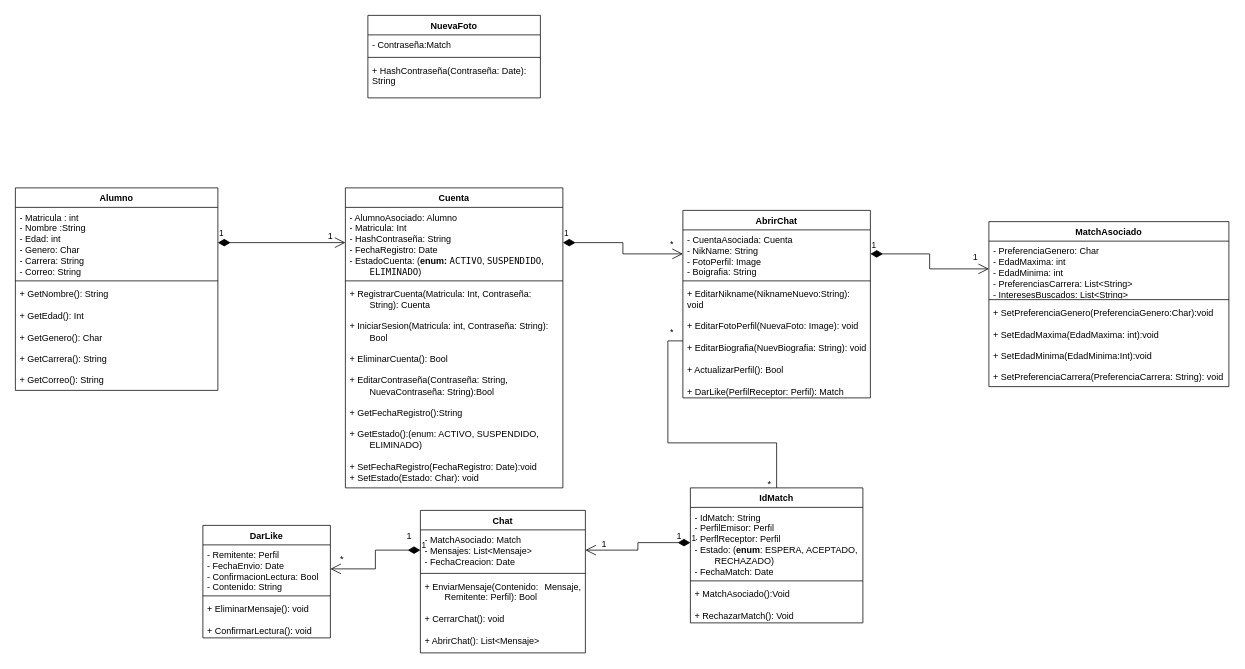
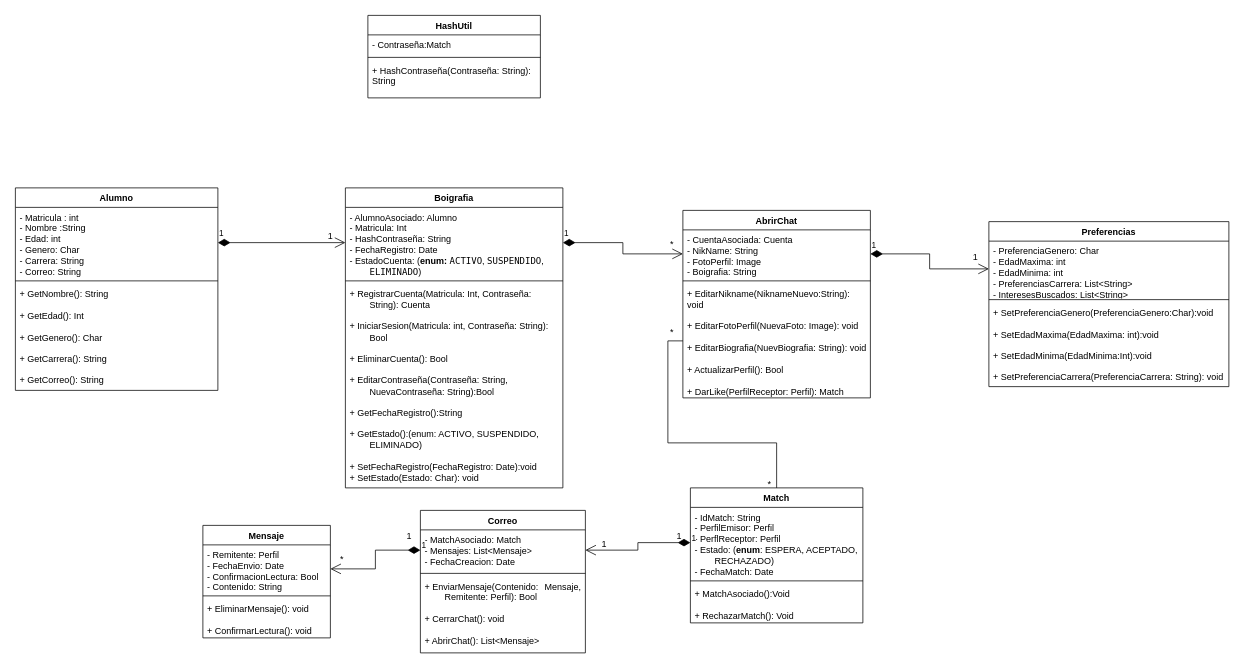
(454, 26) -> (454, 26)
(455, 76) -> (455, 76)
(454, 199) -> (454, 199)
(1109, 232) -> (1109, 232)
(777, 499) -> (777, 499)
(503, 521) -> (503, 521)
(267, 536) -> (267, 536)
